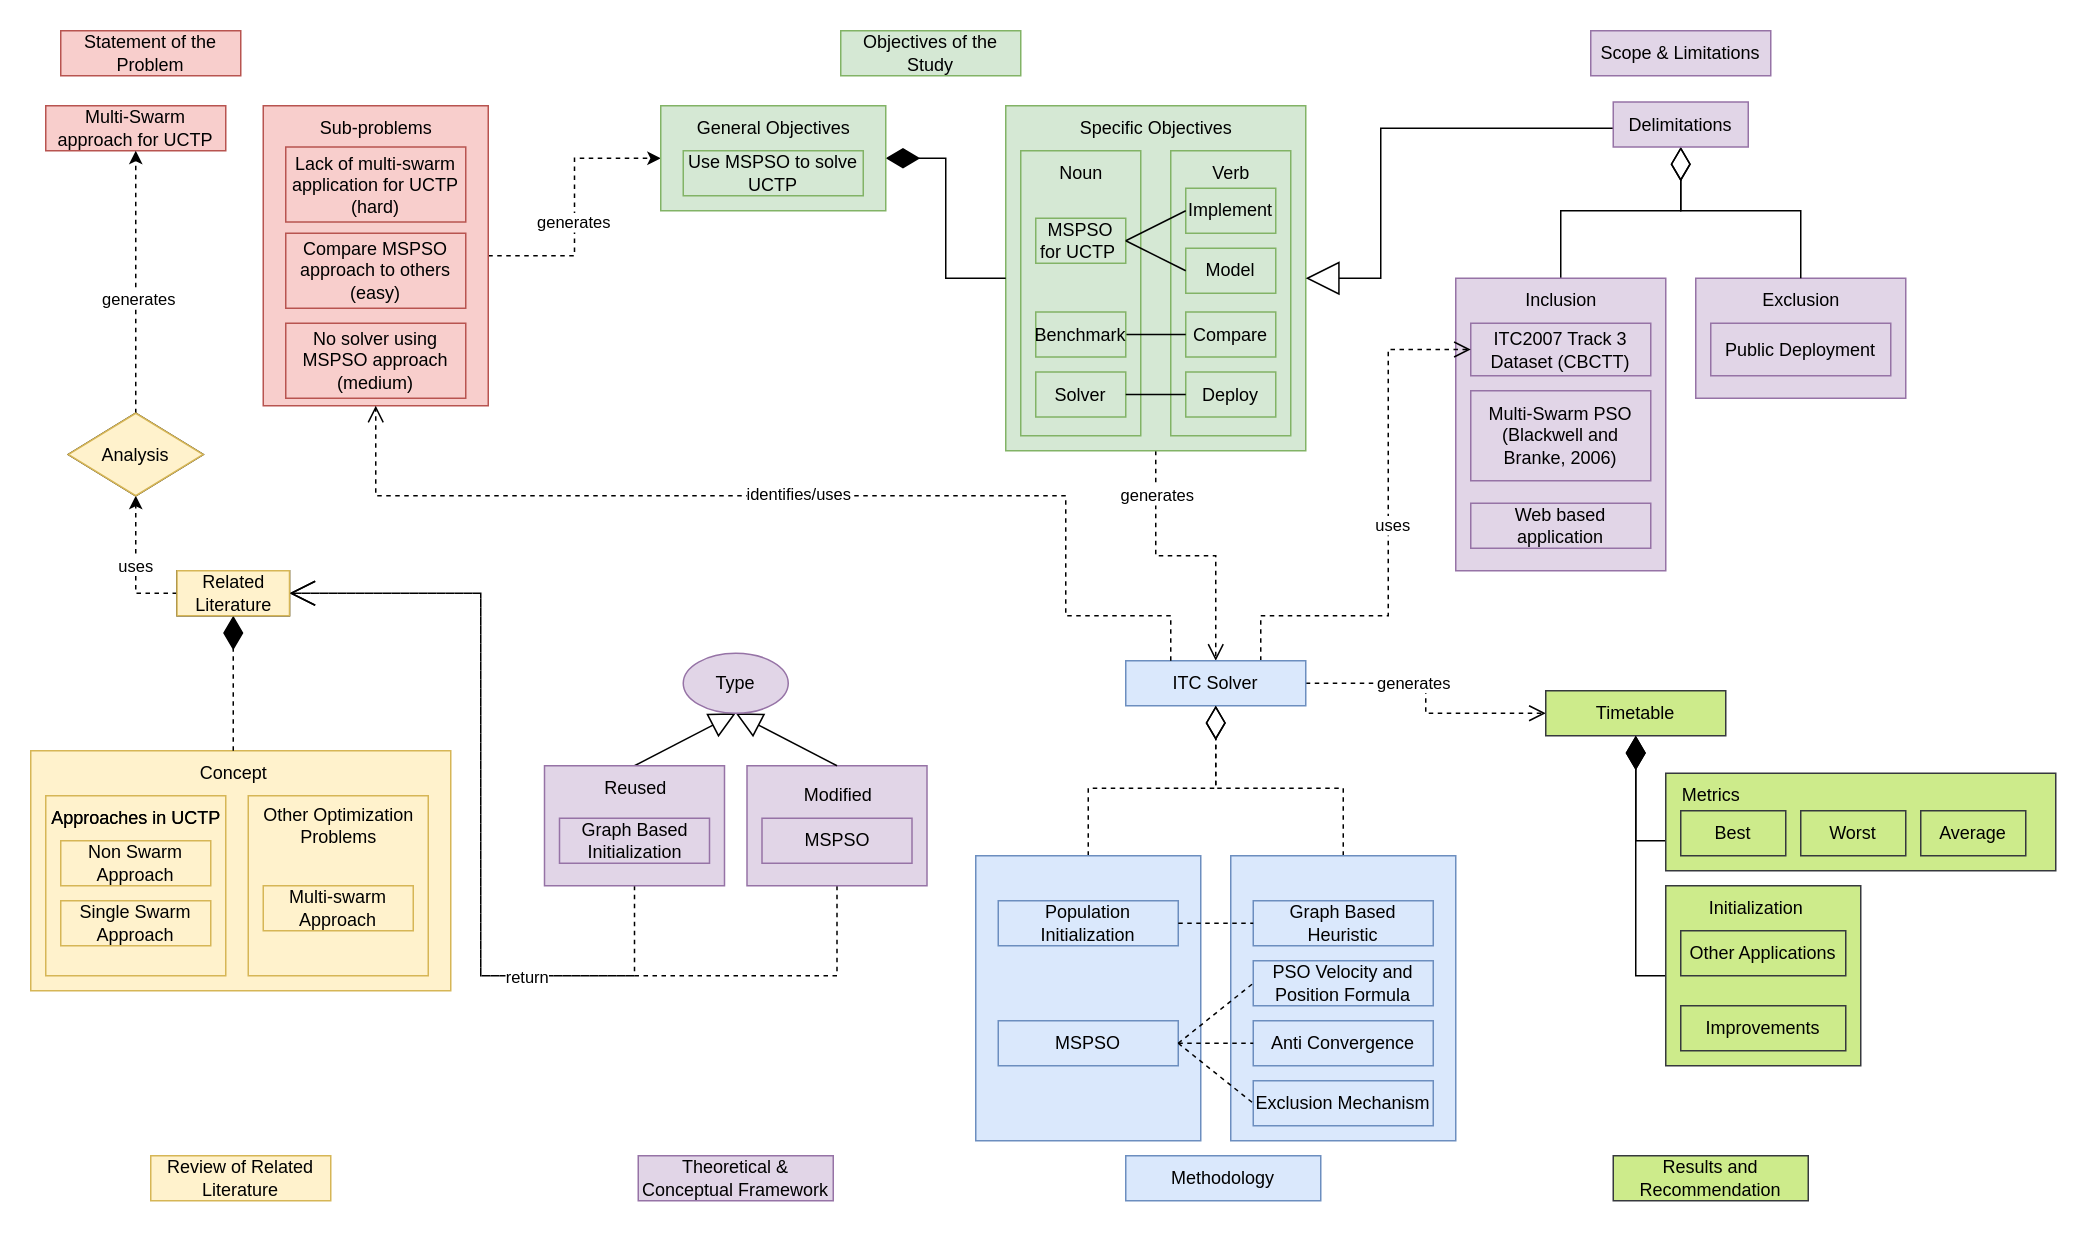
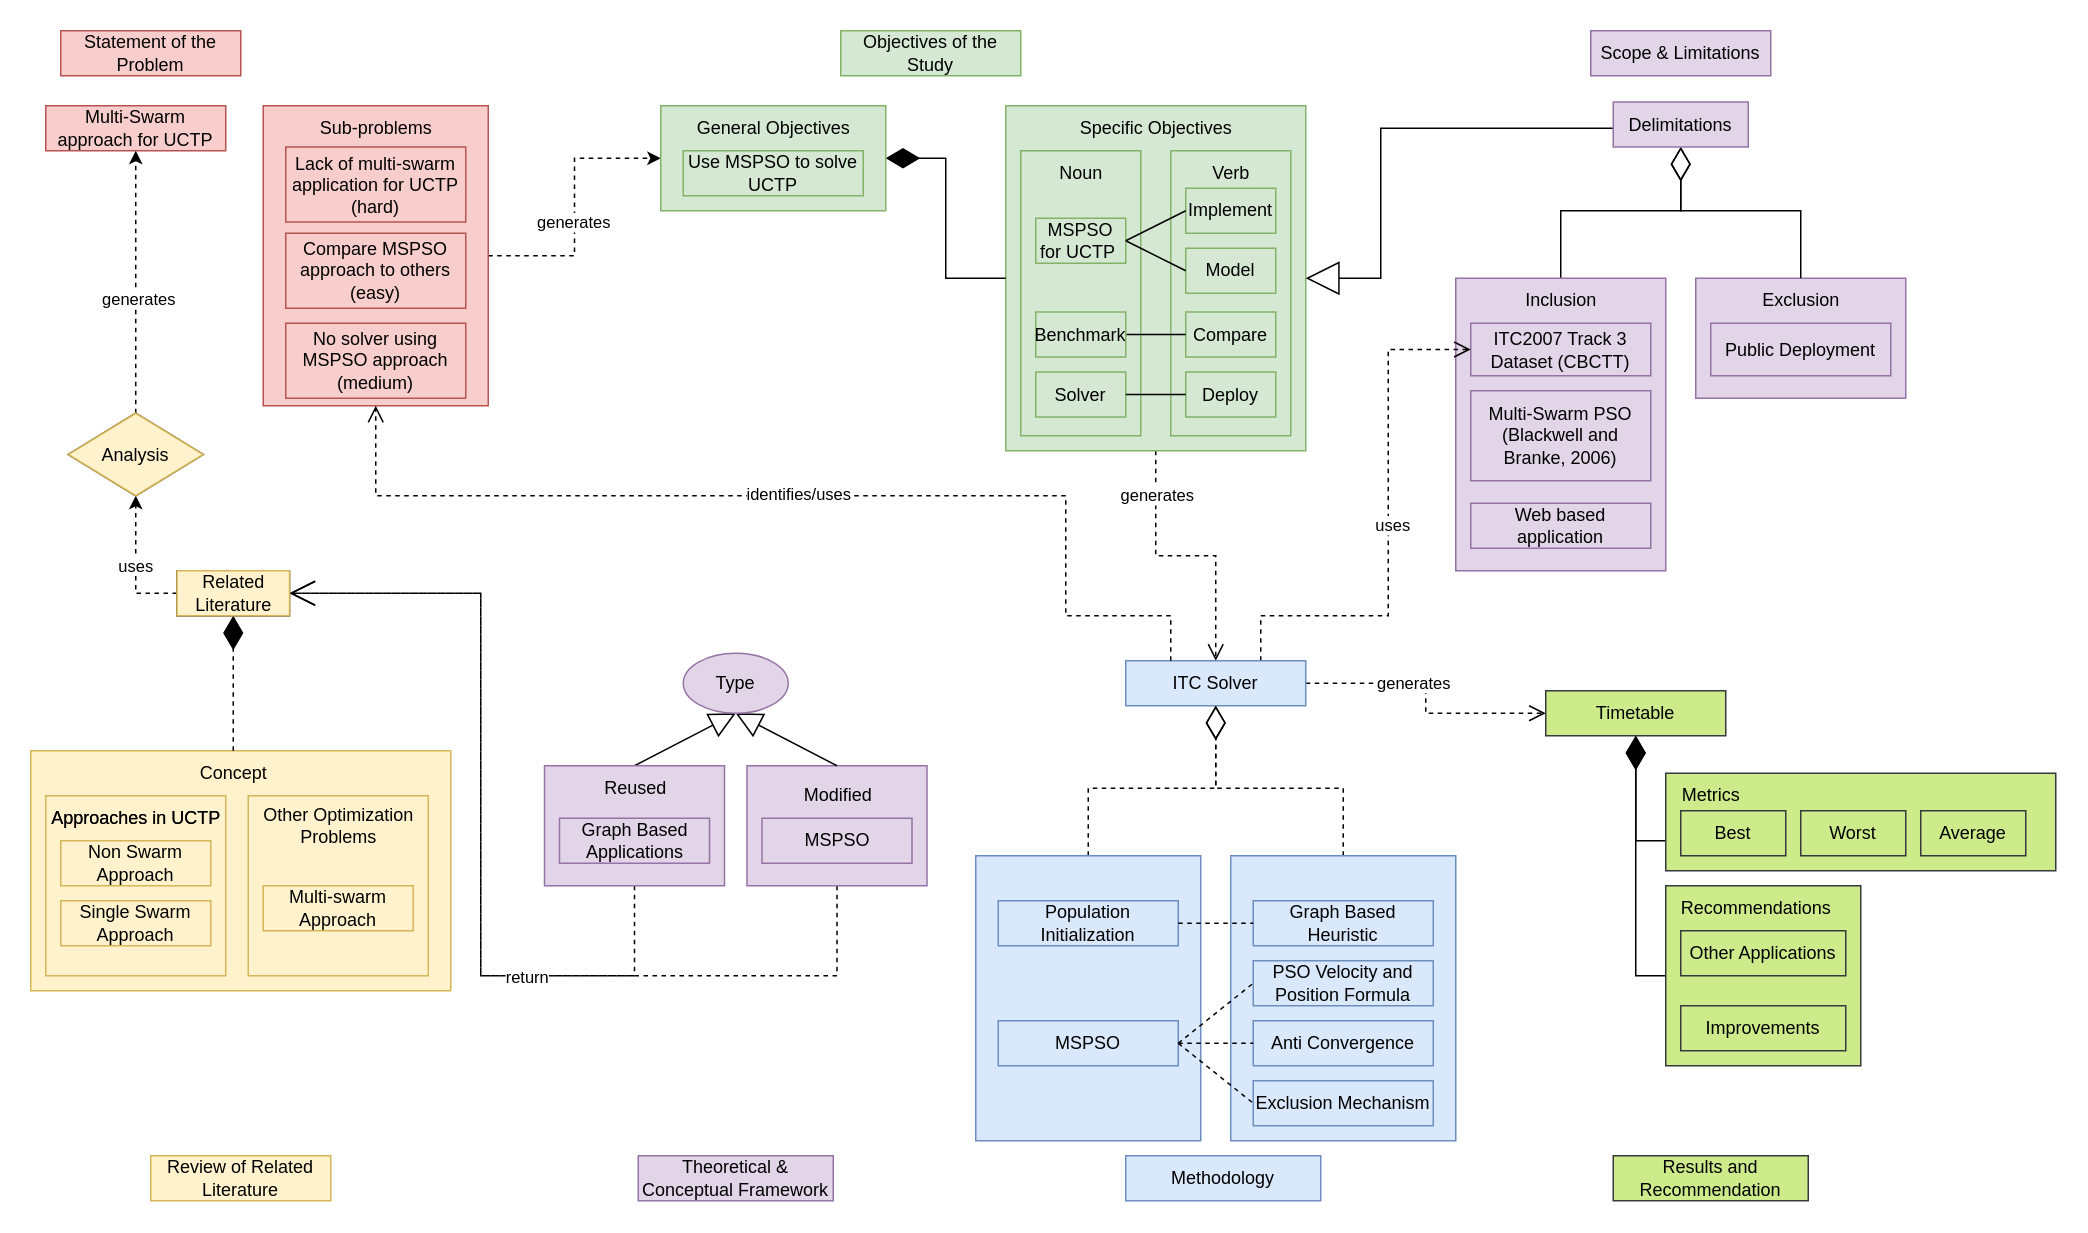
(635, 841) -> (635, 841)
(1757, 908) -> (1757, 908)
